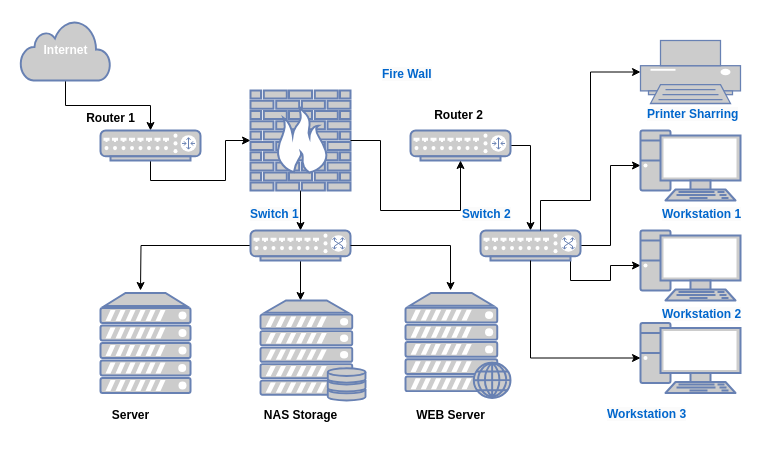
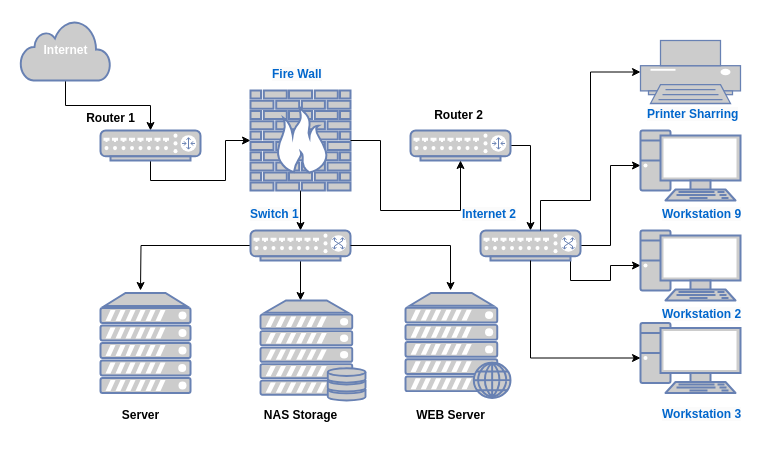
(421, 76) -> (311, 76)
(486, 215) -> (495, 215)
(703, 215) -> (703, 215)
(131, 416) -> (141, 416)
(654, 416) -> (709, 416)
